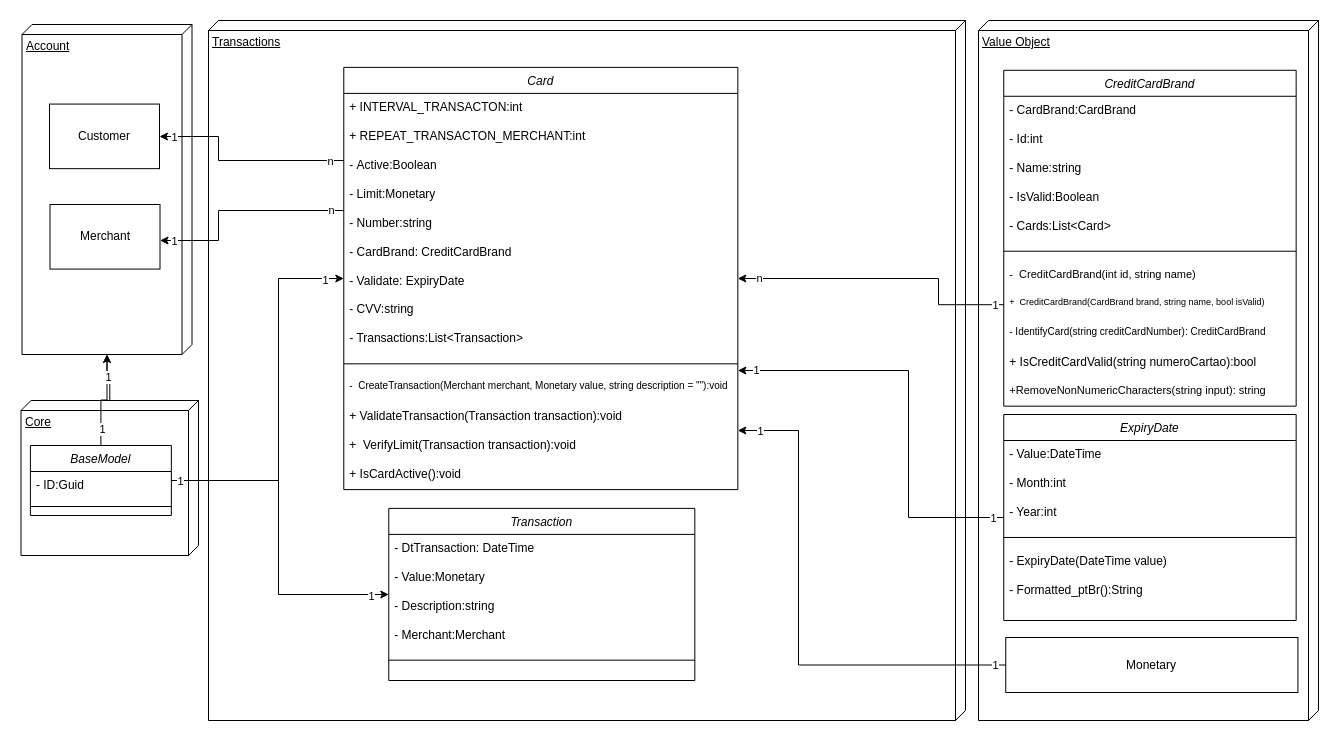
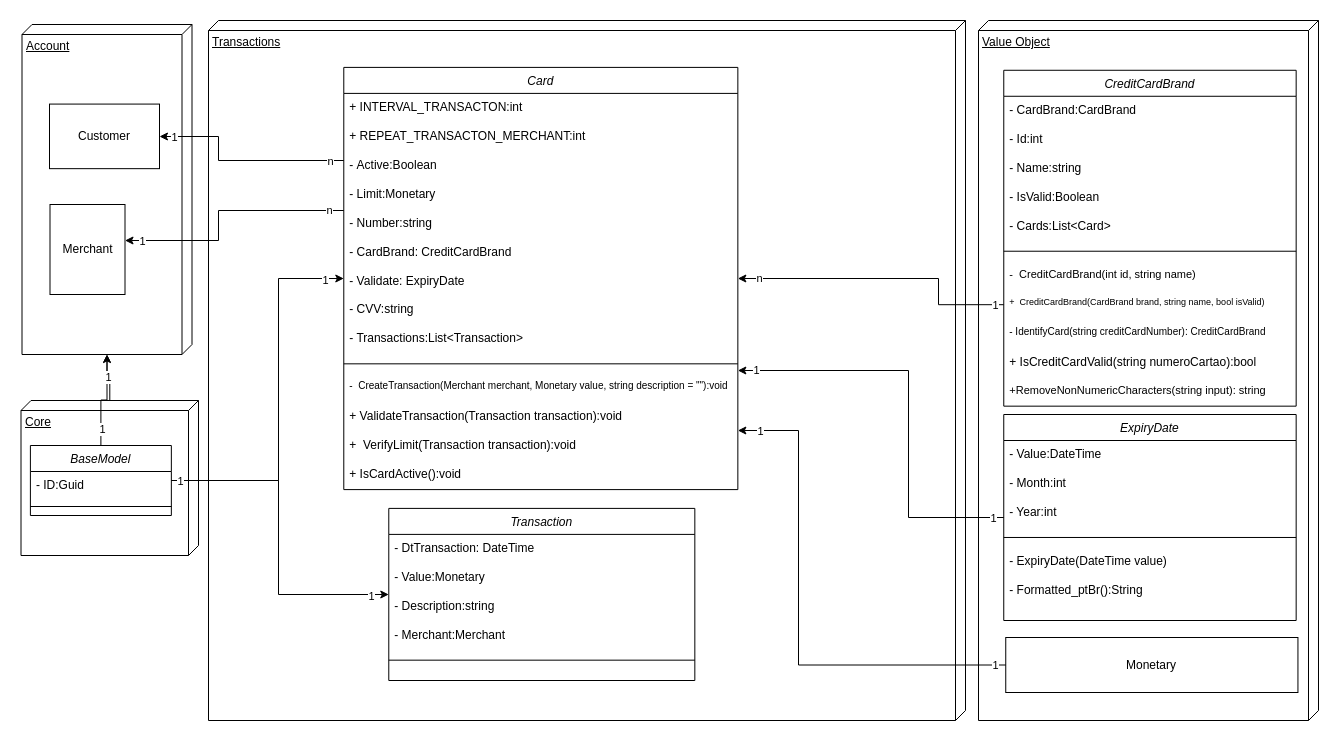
(105, 237) -> (88, 250)
